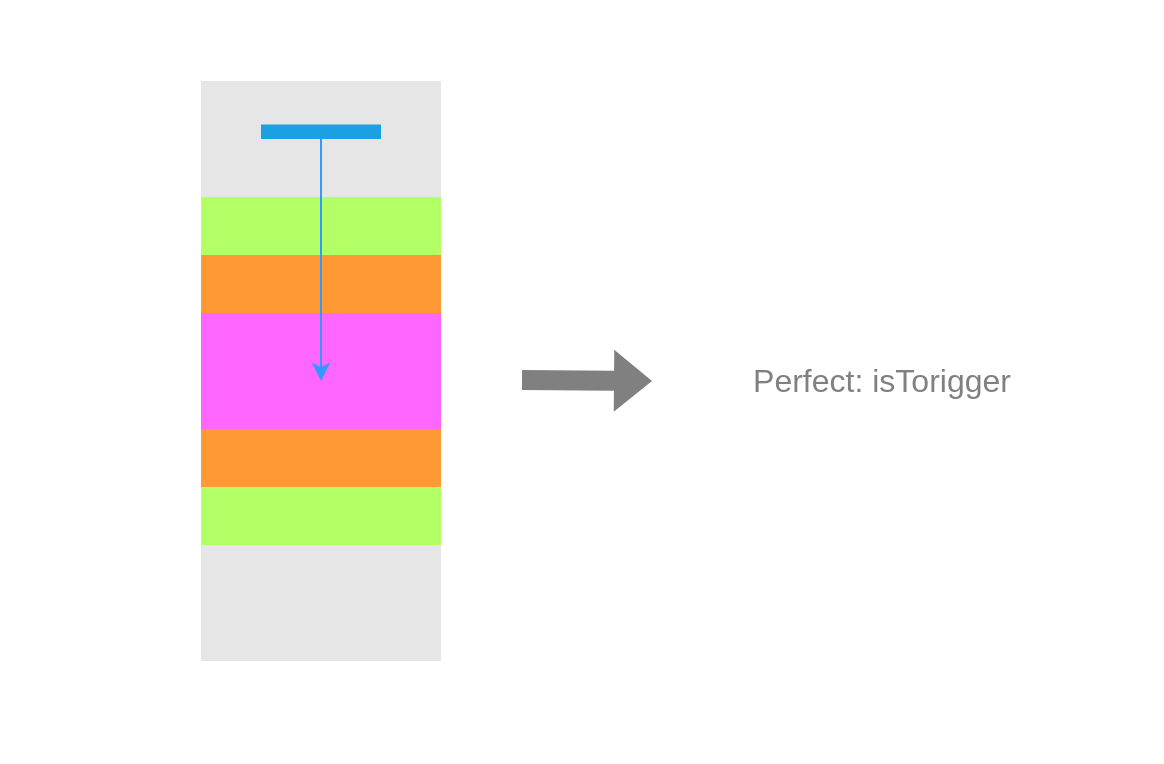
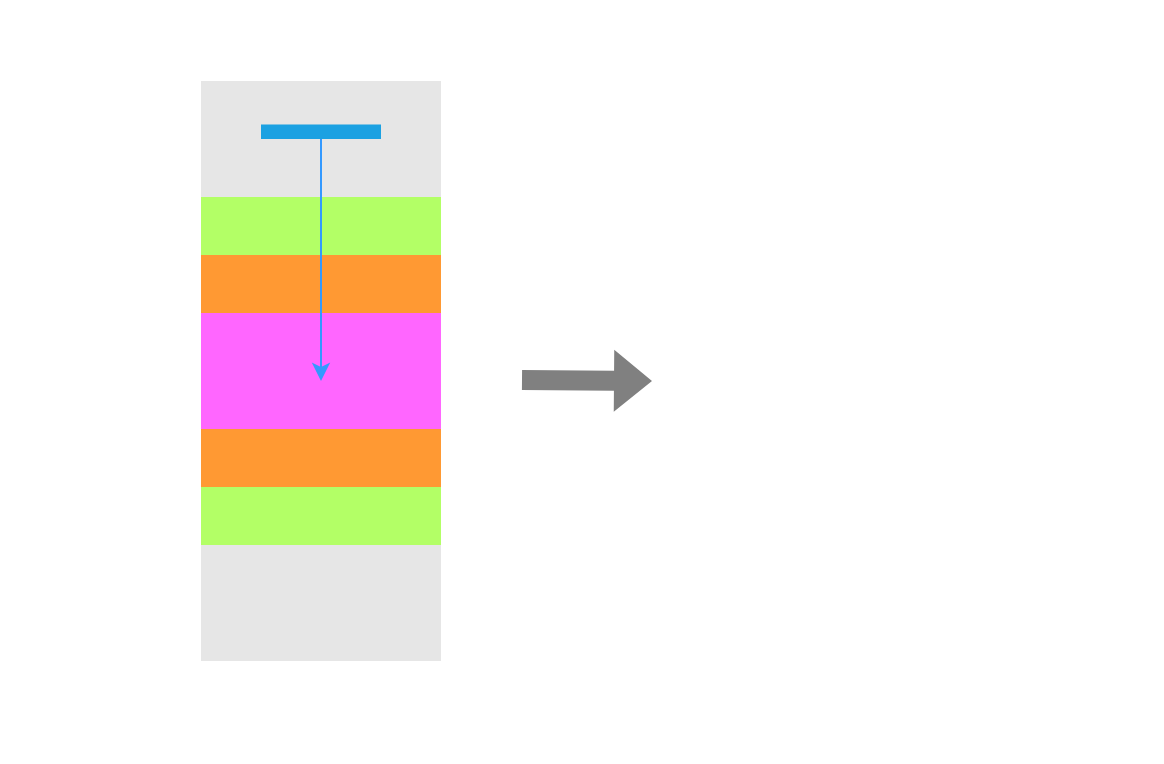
(883, 381) -> none
